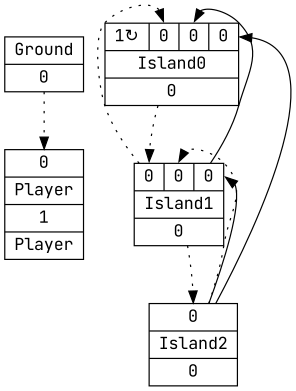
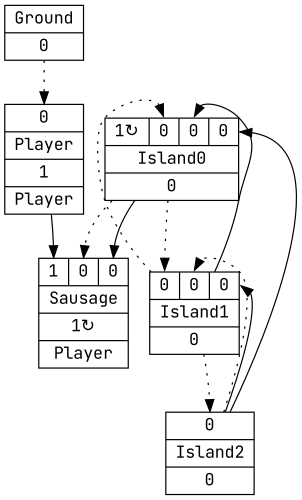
none -> (84, 313)
